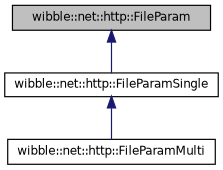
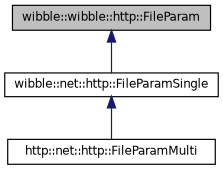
(111, 18) -> (111, 18)
(111, 152) -> (111, 152)
